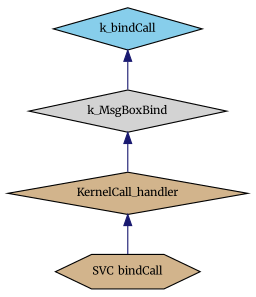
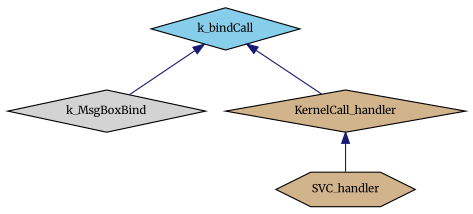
(128, 158) -> (289, 72)
(128, 272) -> (346, 189)
